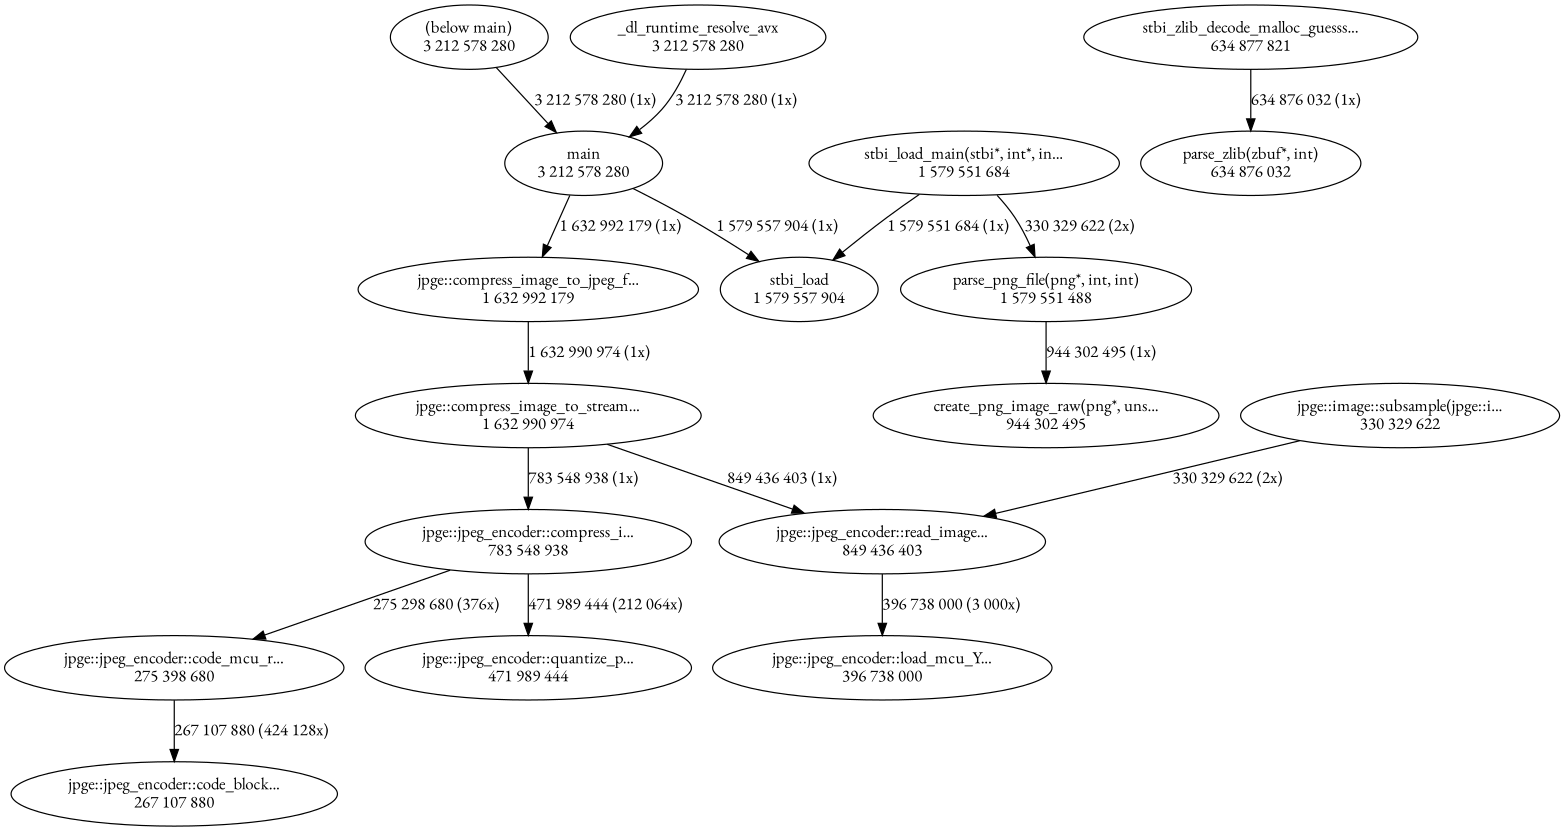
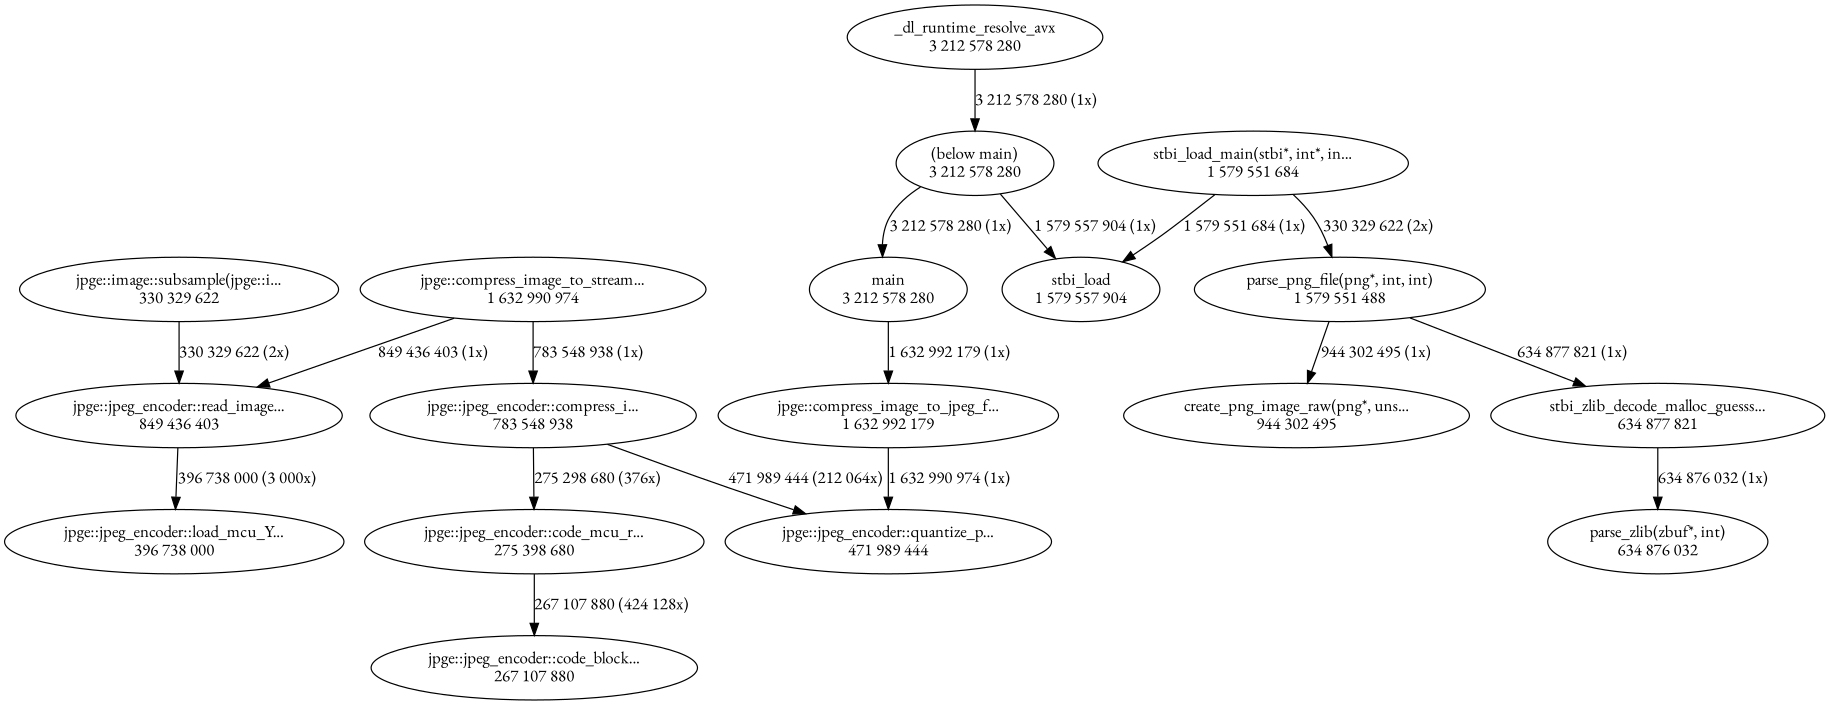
(667, 103) -> (975, 94)
(692, 220) -> (1024, 222)
(528, 346) -> (888, 472)
none -> (1492, 350)
